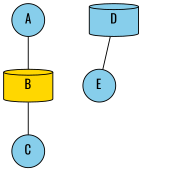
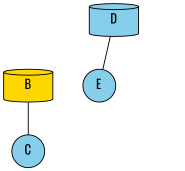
(28, 20) -> none
